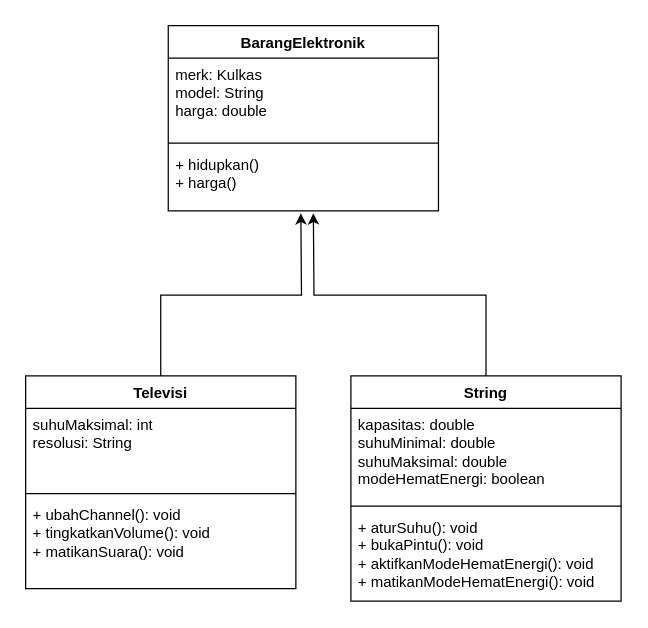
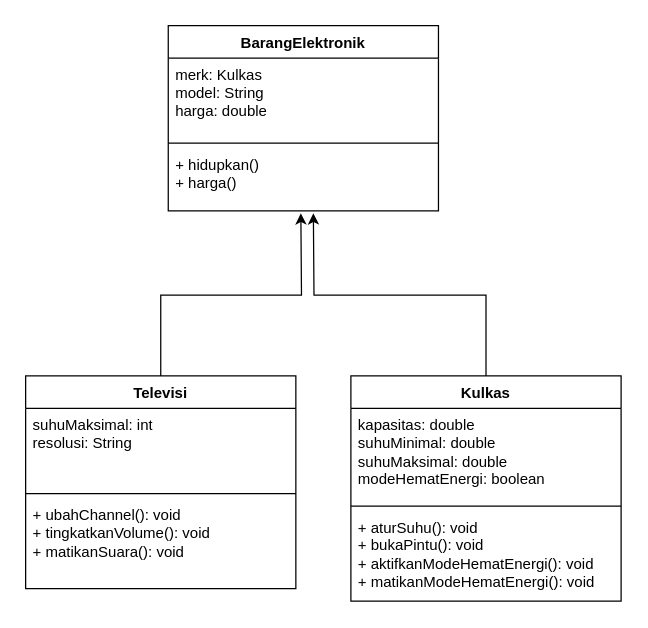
(486, 393) -> (486, 393)
